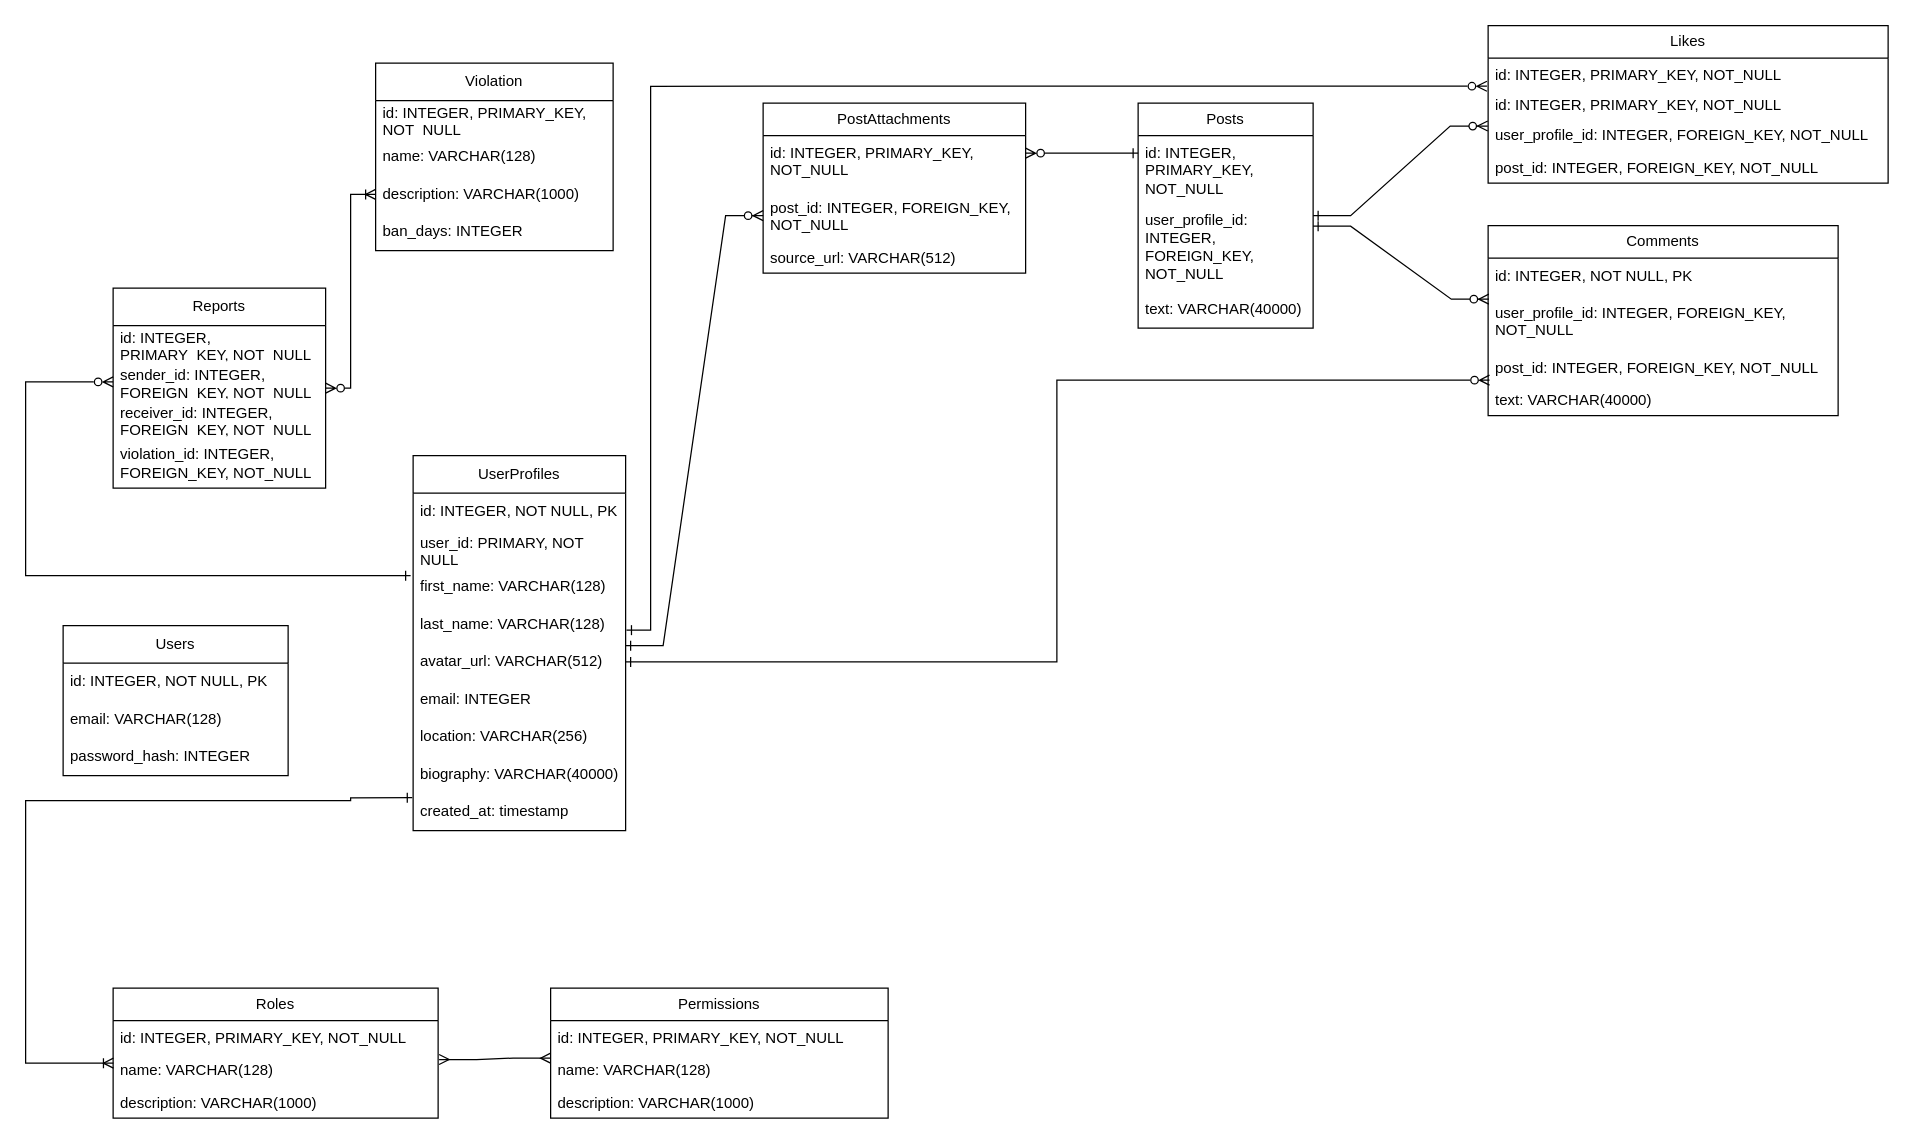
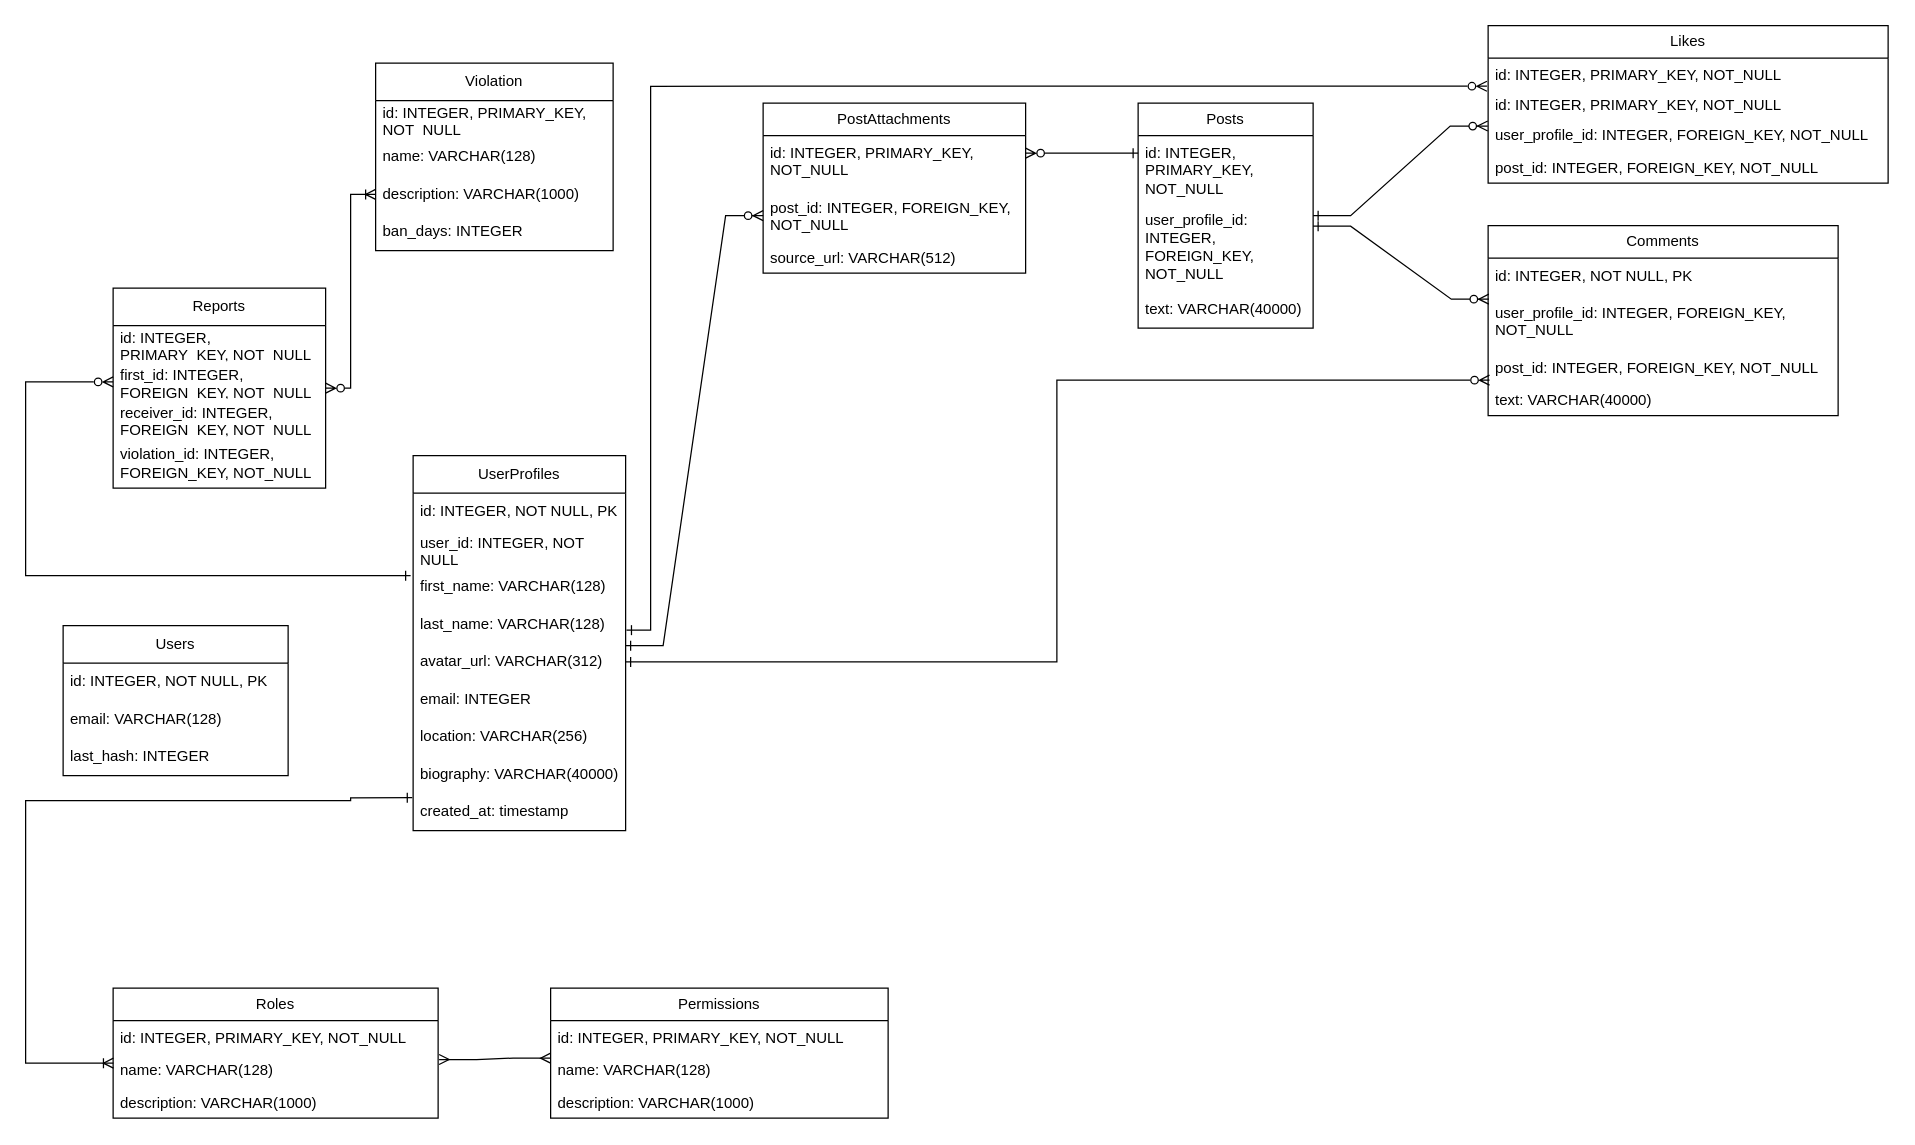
(221, 382) -> (221, 382)
(518, 549) -> (518, 549)
(516, 662) -> (516, 662)
(159, 757) -> (140, 757)
